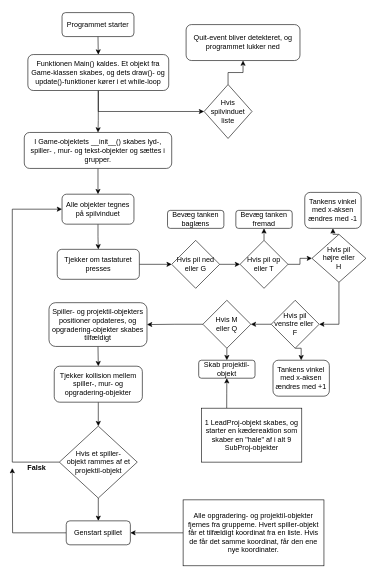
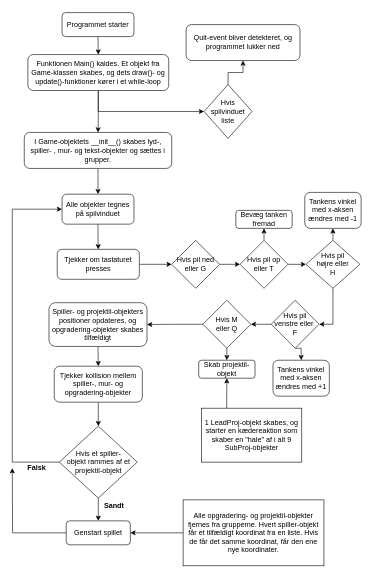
(196, 219) -> none
(339, 258) -> (333, 264)
none -> (114, 506)
